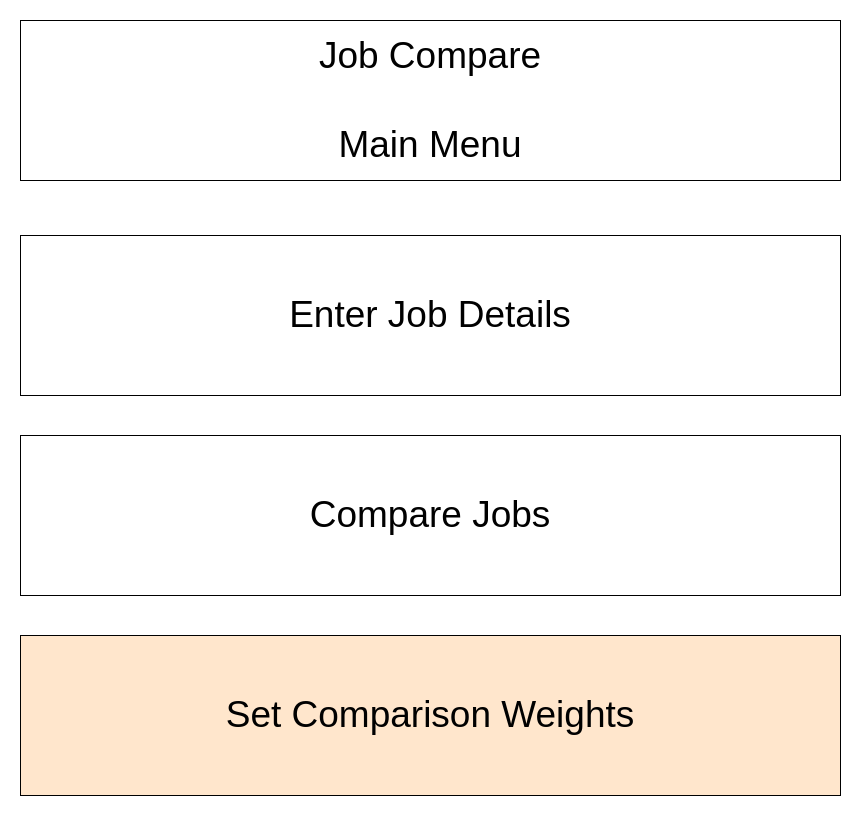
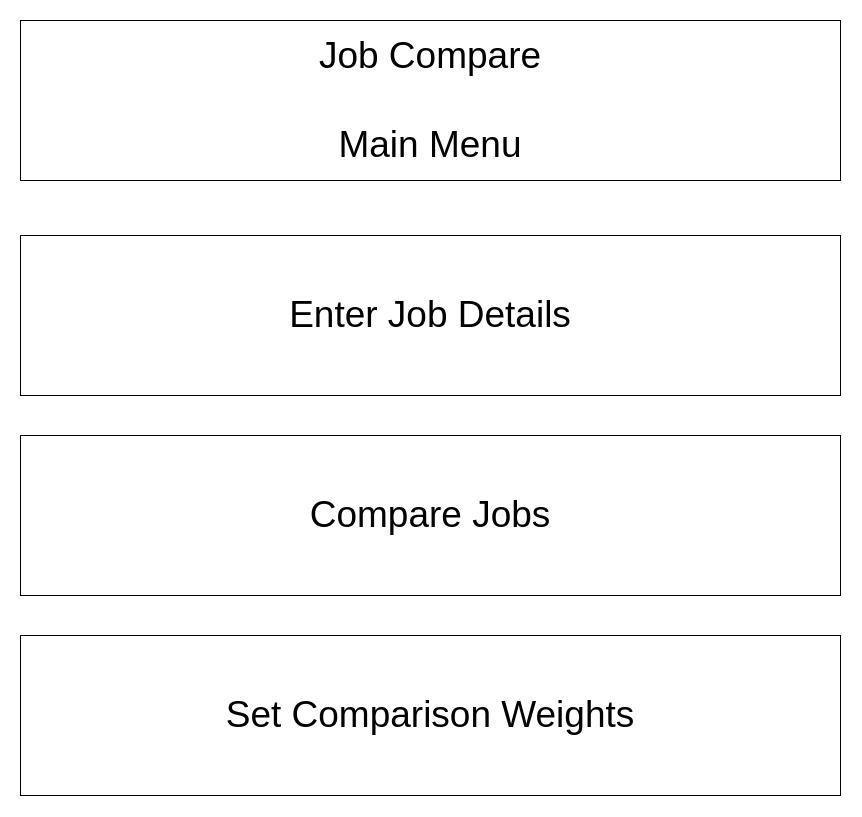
(431, 716) -> (431, 716)
